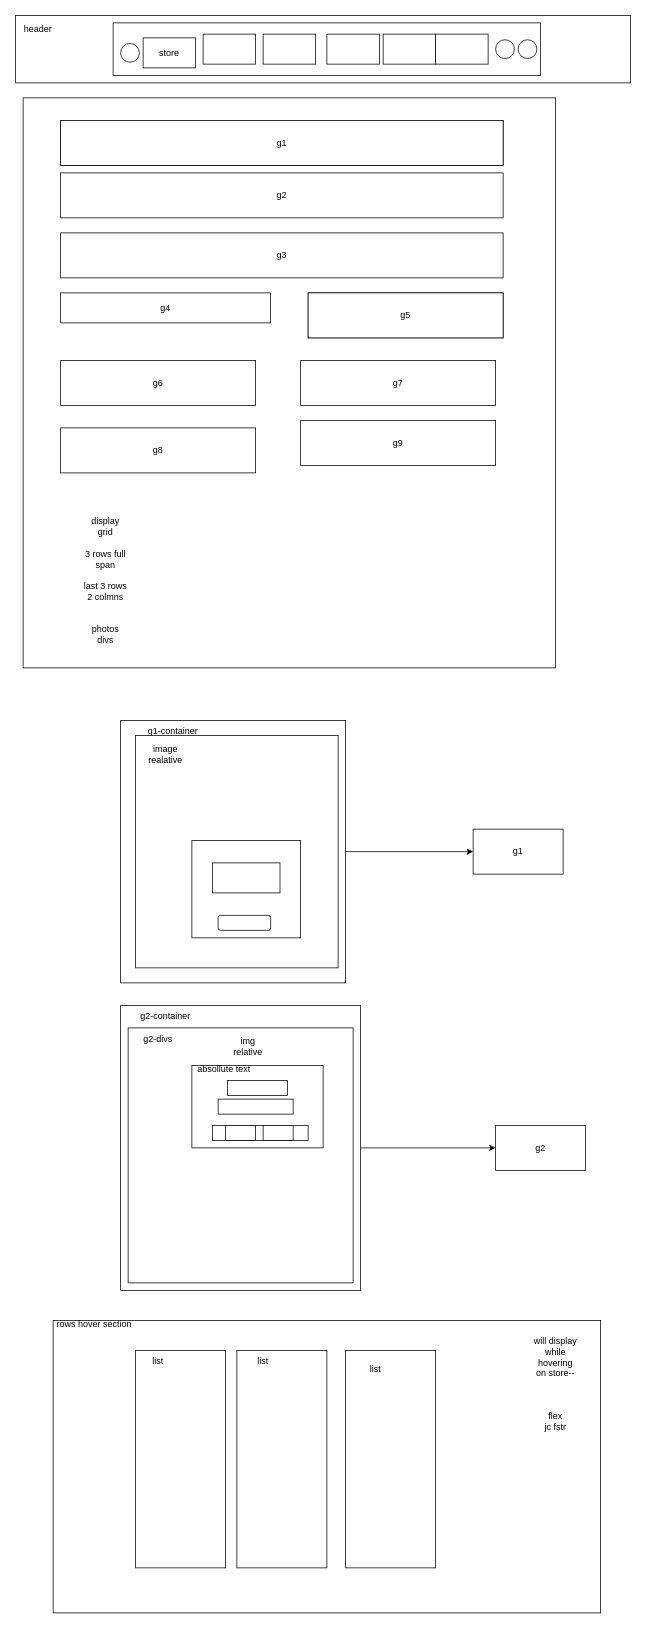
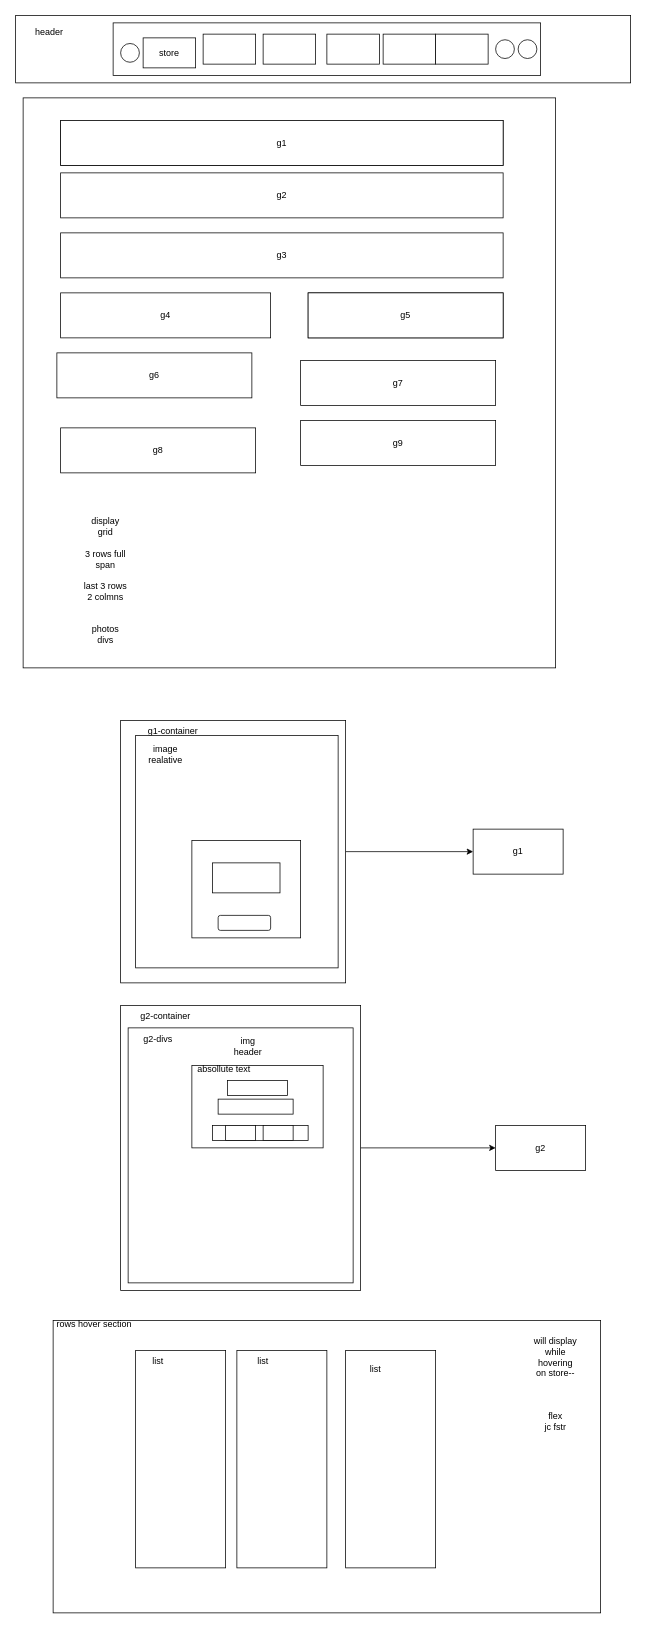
(38, 29) -> (49, 32)
(165, 308) -> (165, 315)
(158, 383) -> (154, 375)
(248, 1047) -> (248, 1047)
